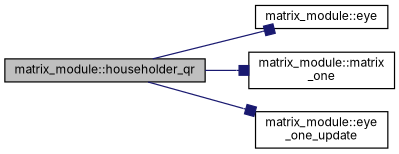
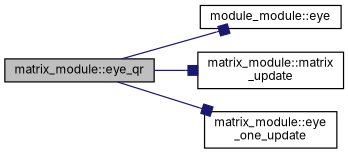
(322, 17) -> (271, 17)
(105, 70) -> (80, 70)
(322, 70) -> (271, 70)
